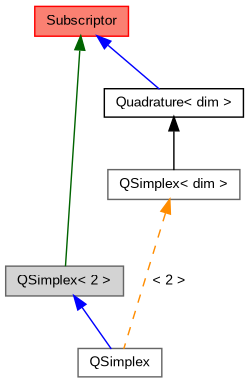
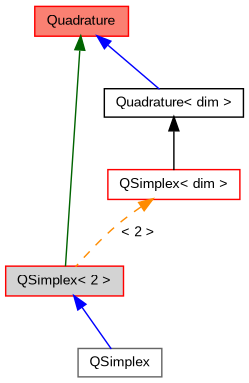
(82, 21) -> (82, 21)
(174, 185) -> (174, 185)
(65, 281) -> (65, 281)
(145, 281) -> (106, 235)
